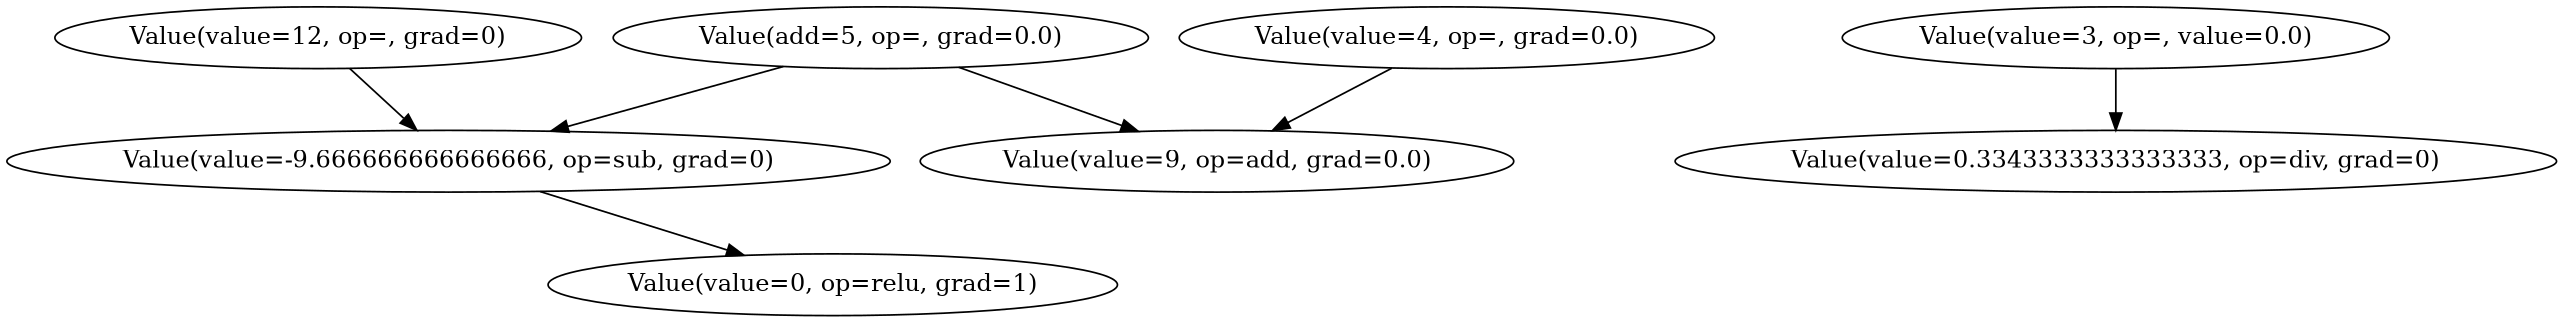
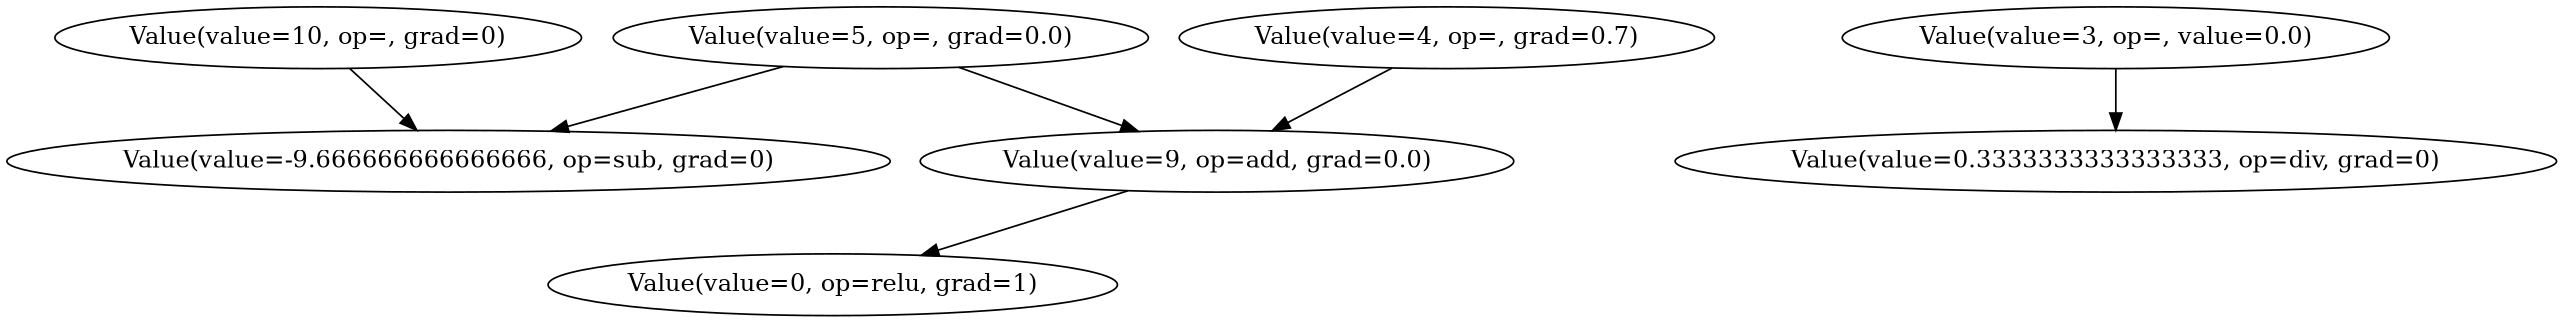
(318, 38) -> (318, 38)
(881, 38) -> (881, 38)
(1447, 38) -> (1447, 38)
(2116, 161) -> (2116, 161)
(634, 221) -> (1033, 221)
